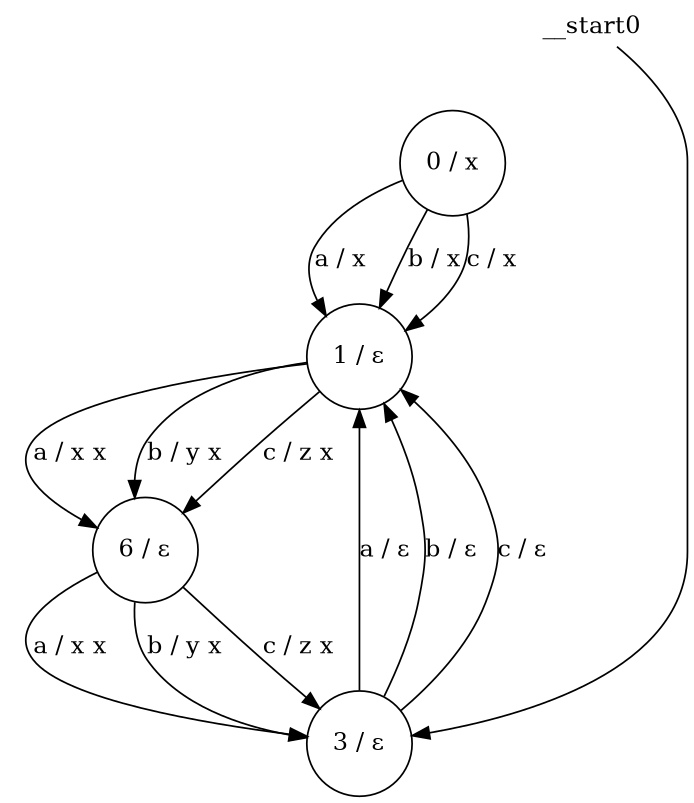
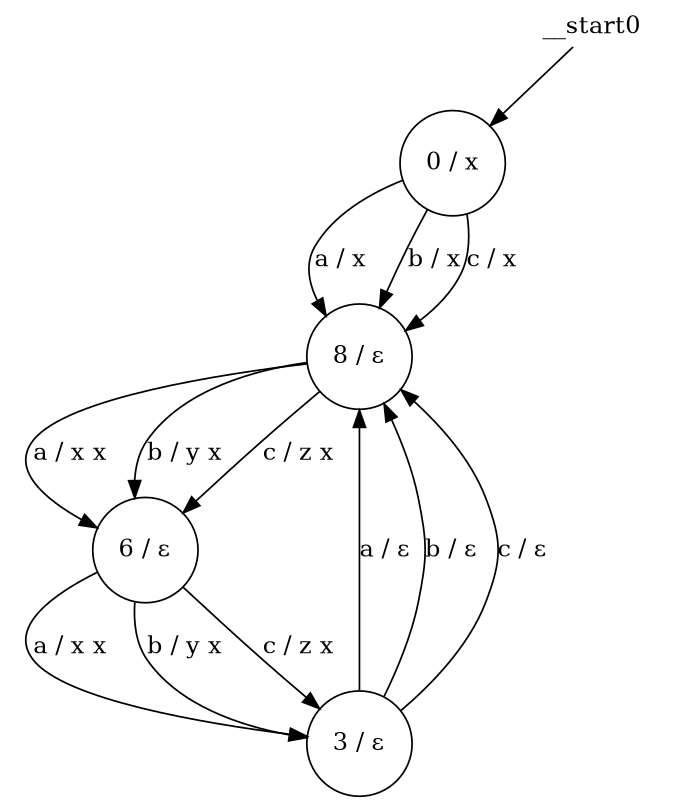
(359, 357) -> (359, 357)
(687, 458) -> (538, 80)
